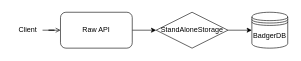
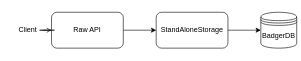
(96, 30) -> (87, 30)
(192, 30) -> (192, 30)
(270, 30) -> (279, 30)
